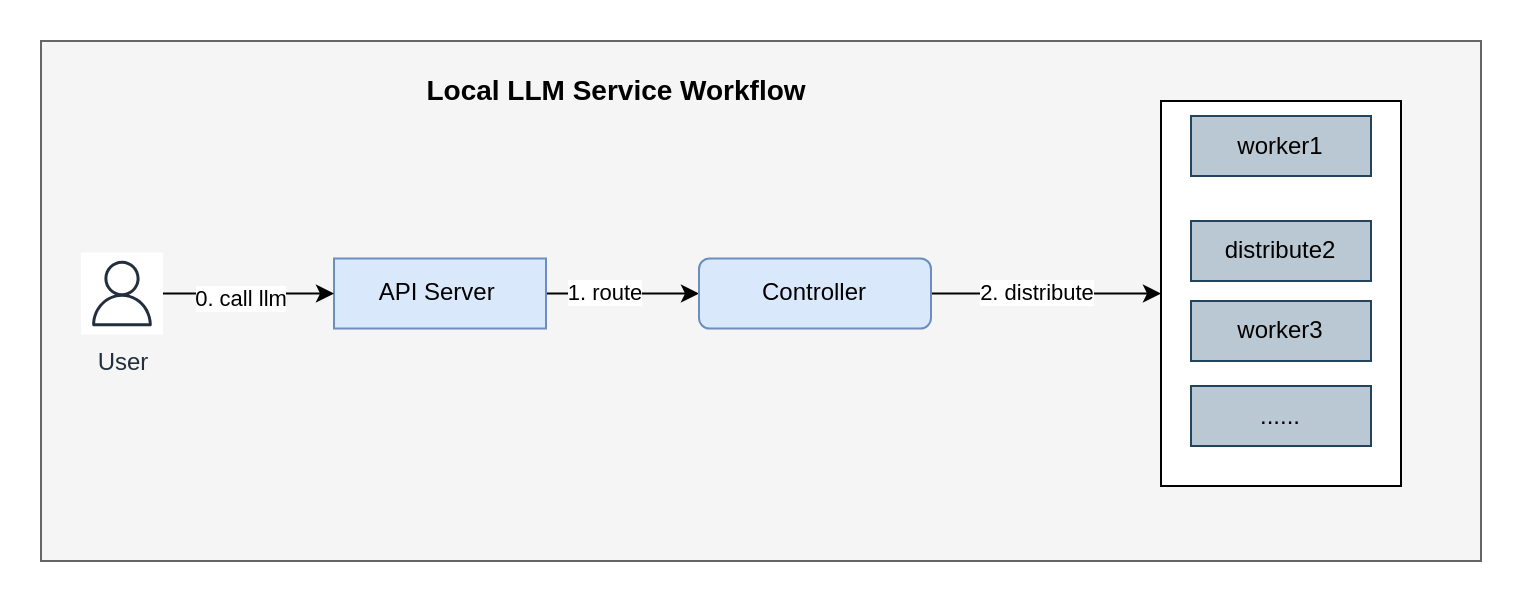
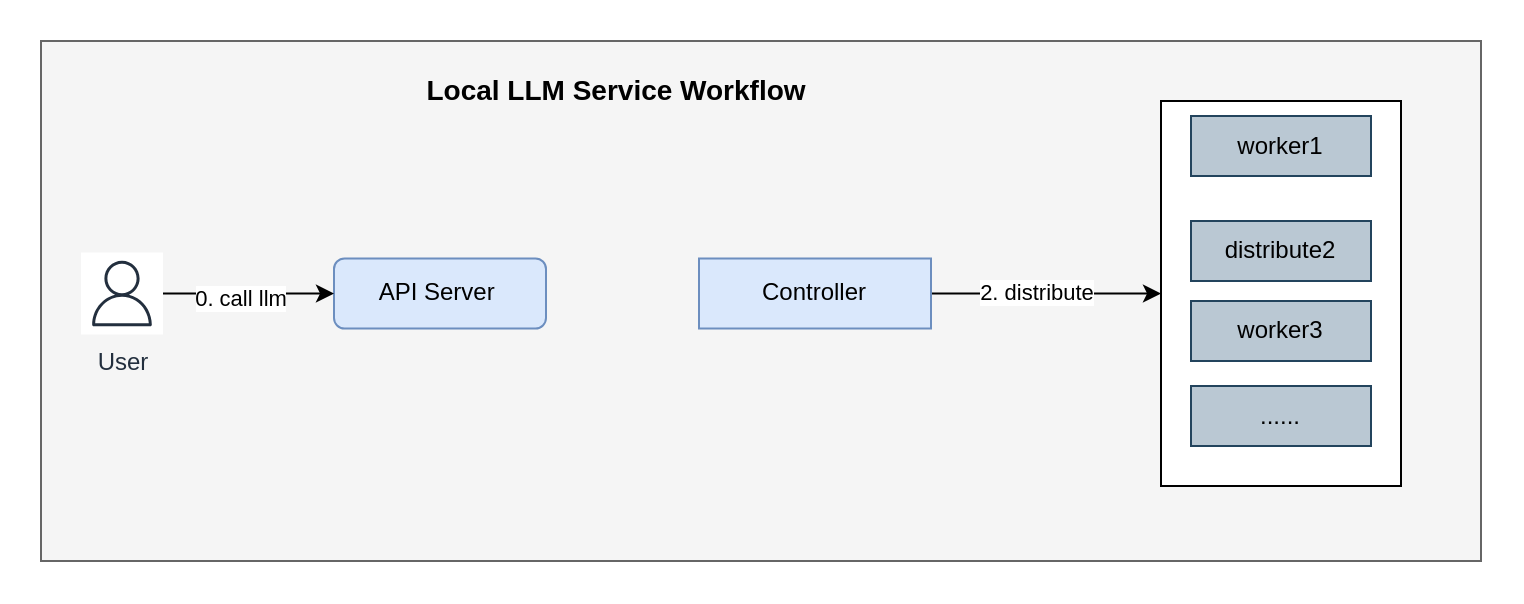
(440, 294) -> (440, 294)
(639, 294) -> none
(815, 294) -> (815, 294)
